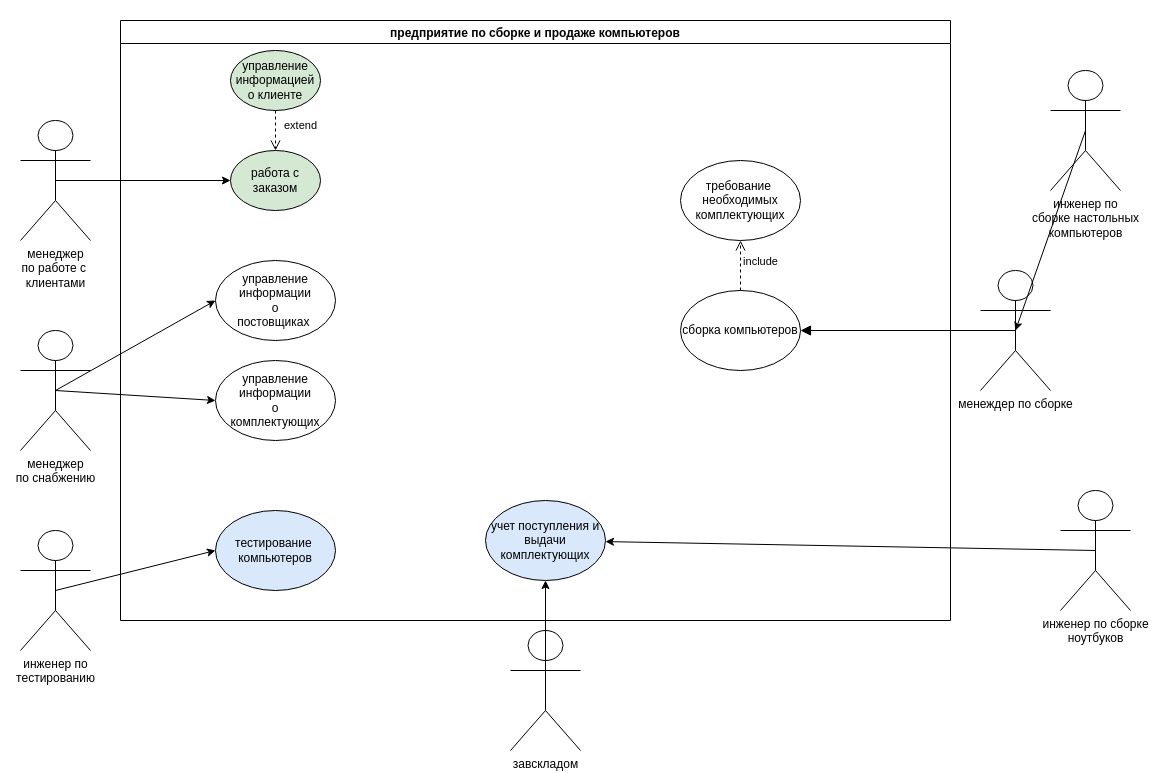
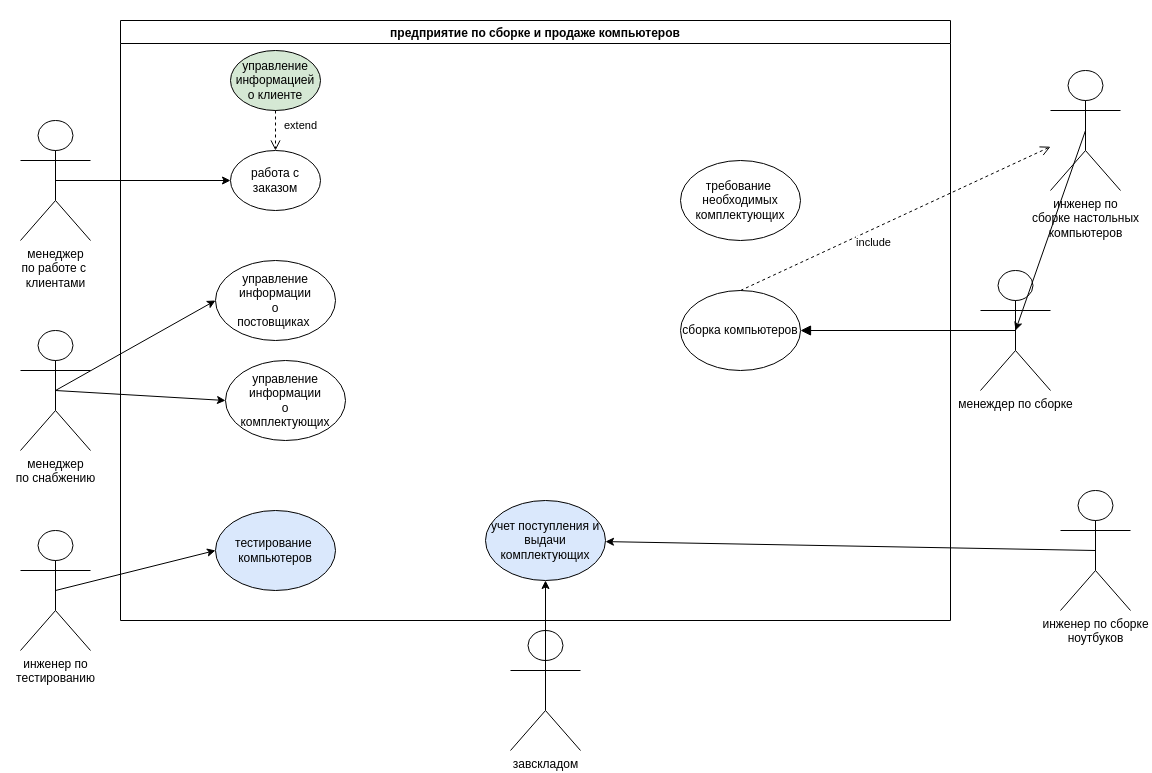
(276, 181) -> (276, 181)
(741, 267) -> (894, 219)
(276, 401) -> (286, 401)
